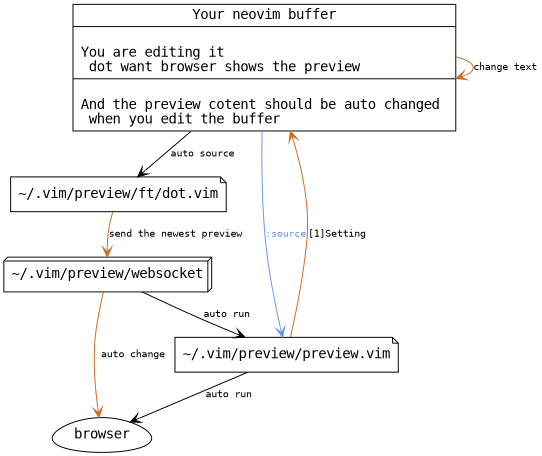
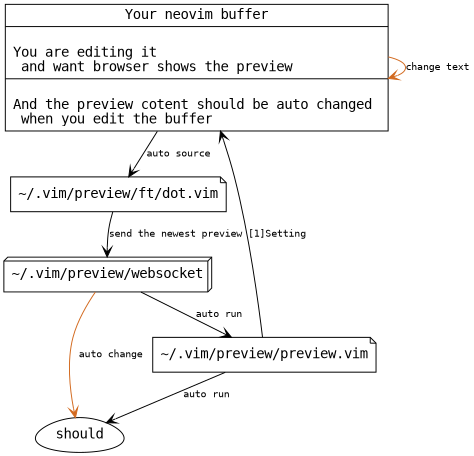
(220, 67) -> (153, 67)
(109, 229) -> (109, 229)
(265, 230) -> none
(307, 239) -> (248, 238)
(102, 435) -> (80, 435)
